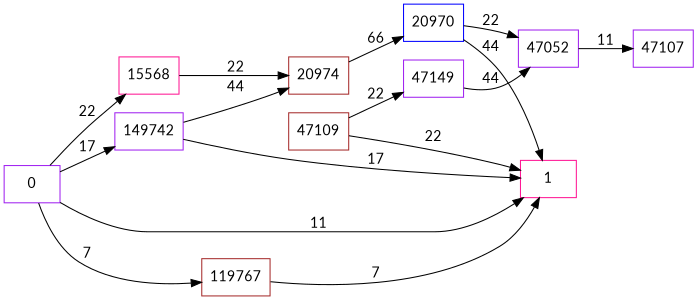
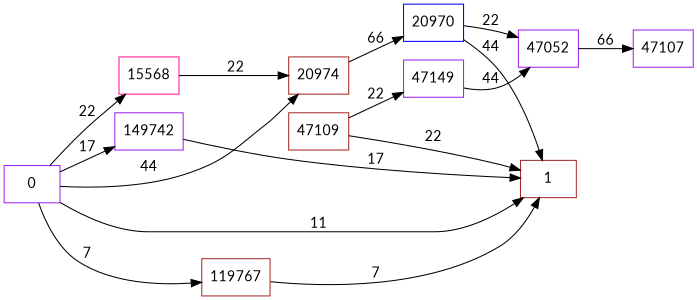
(606, 41) -> (606, 41)
(231, 108) -> (186, 174)
(548, 179) -> (548, 179)
